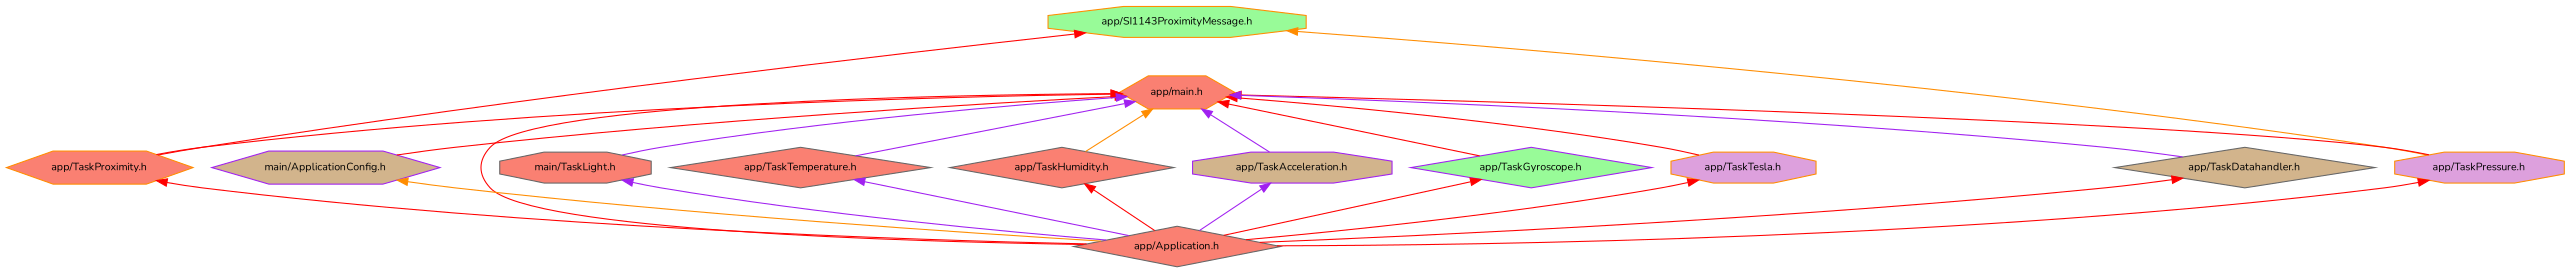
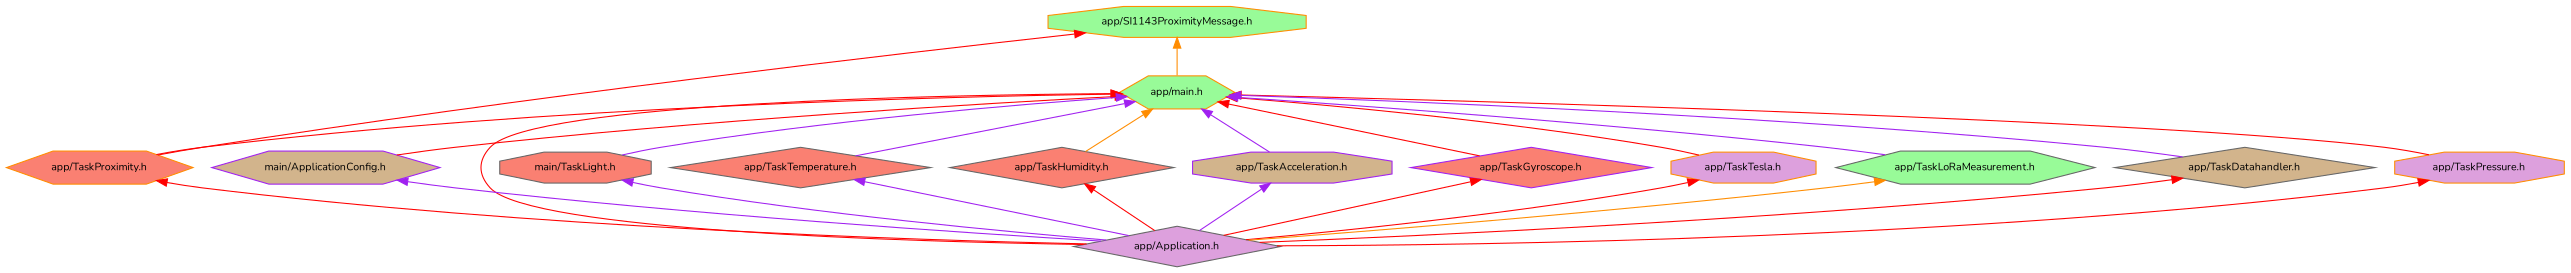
(1864, 82) -> (1177, 62)
(1177, 92) -> (1177, 92)
(1531, 168) -> (1531, 168)
none -> (1965, 168)
(754, 216) -> (754, 216)
(1177, 247) -> (1177, 247)
